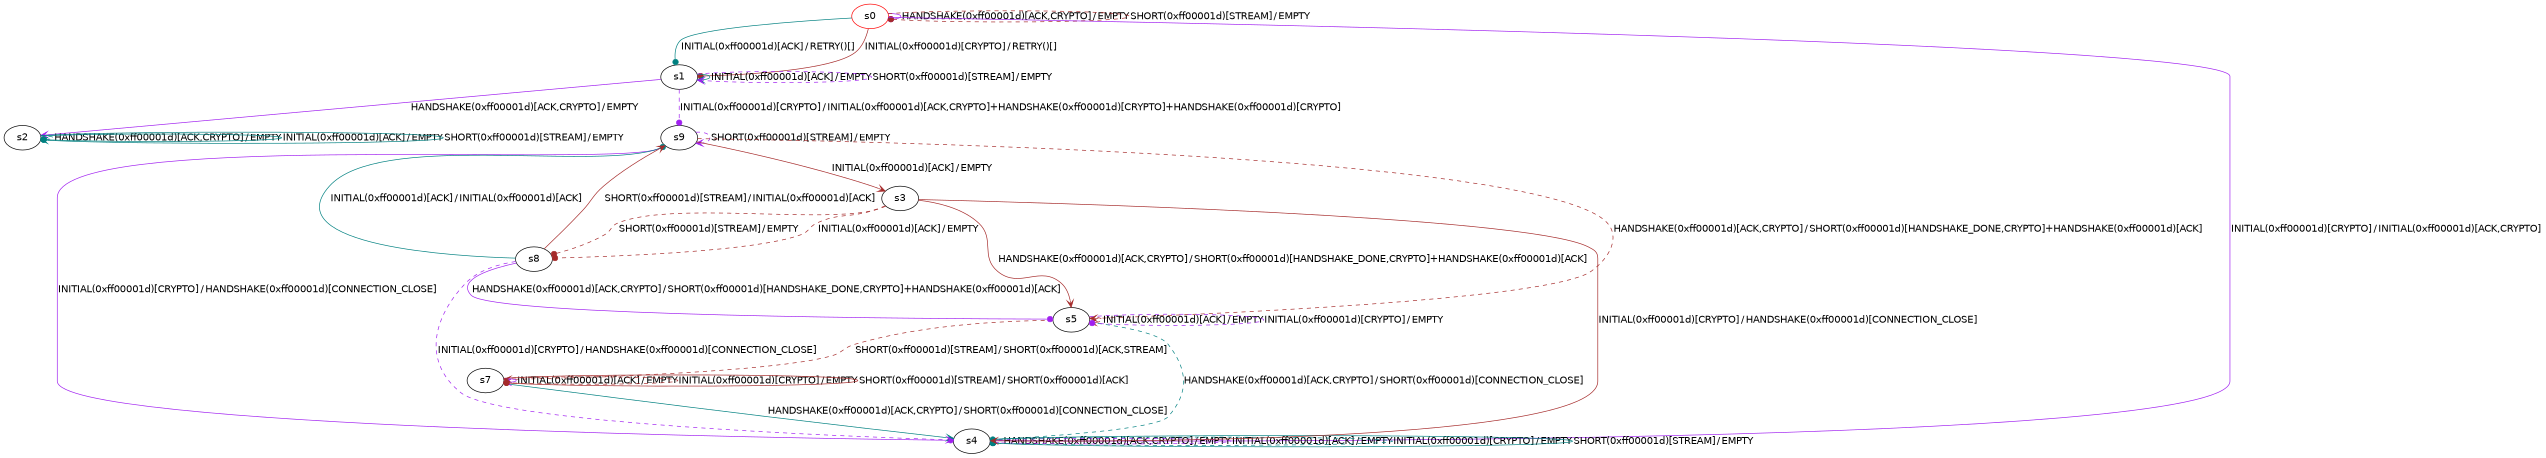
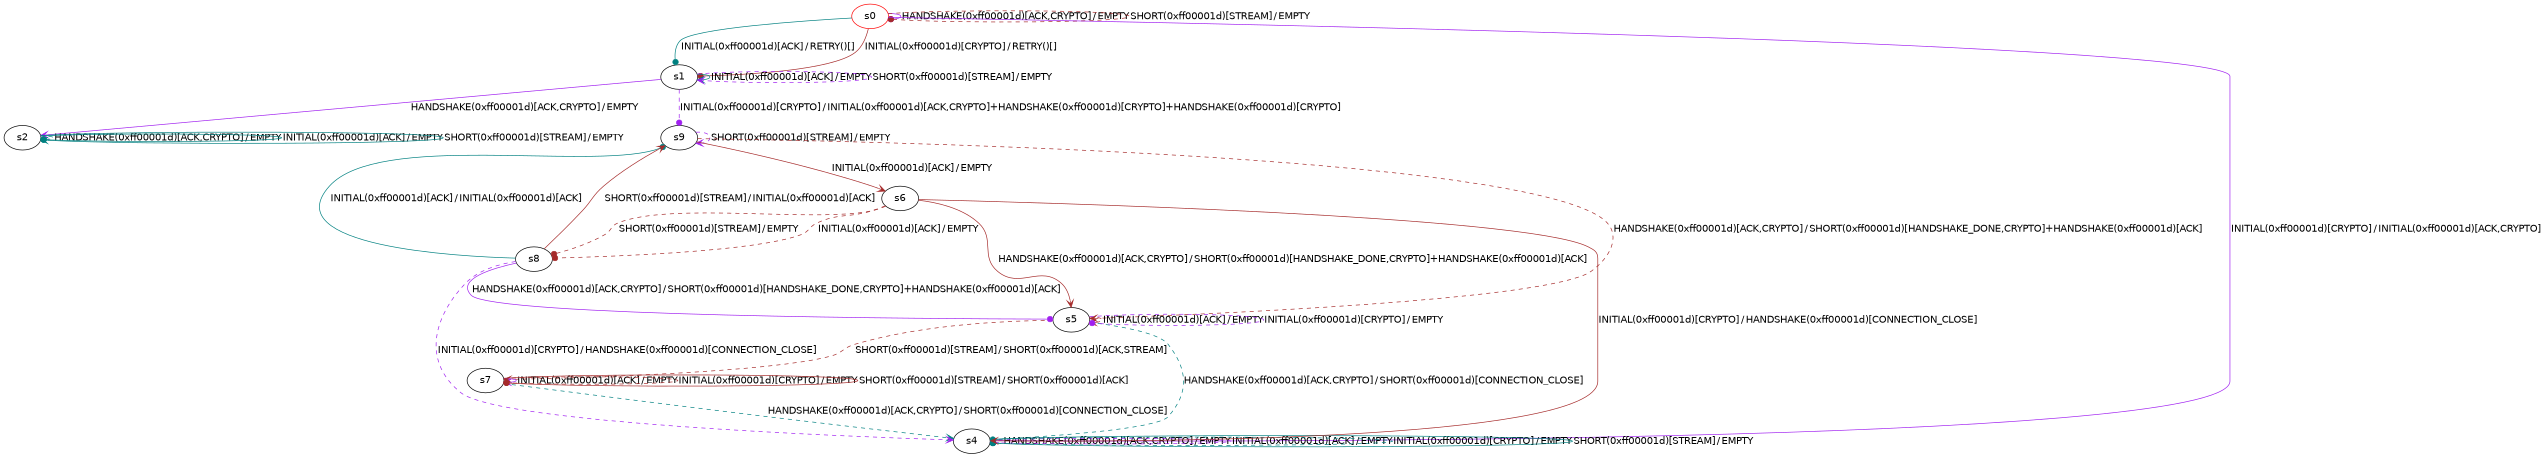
(900, 198) -> (900, 198)
(100, 398) -> none
(725, 412) -> (725, 412)
